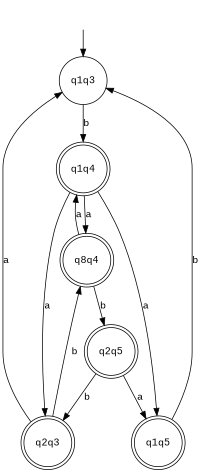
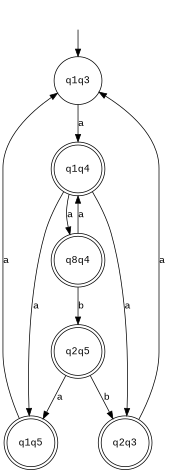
(86, 123) -> (81, 123)
(195, 260) -> (6, 260)
(65, 355) -> none
